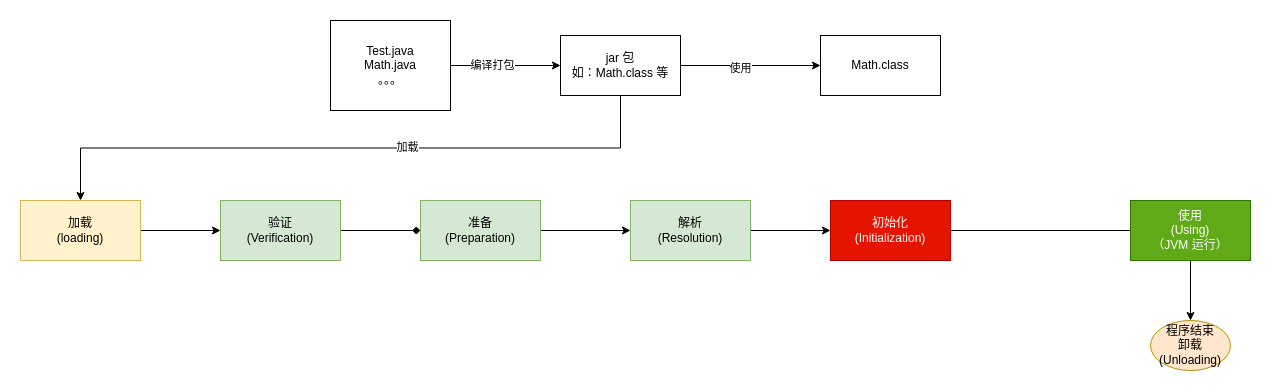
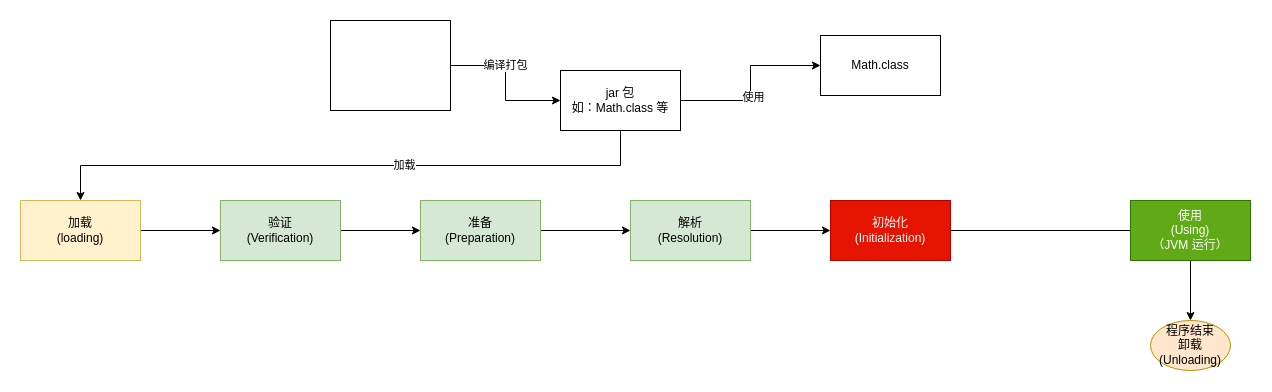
(391, 66) -> none
(621, 66) -> (621, 101)
(412, 231) -> (412, 231)
